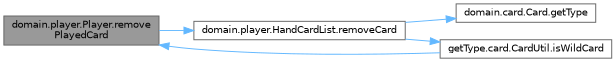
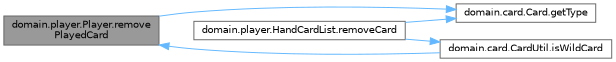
(172, 31) -> (302, 7)
(526, 49) -> (526, 49)
